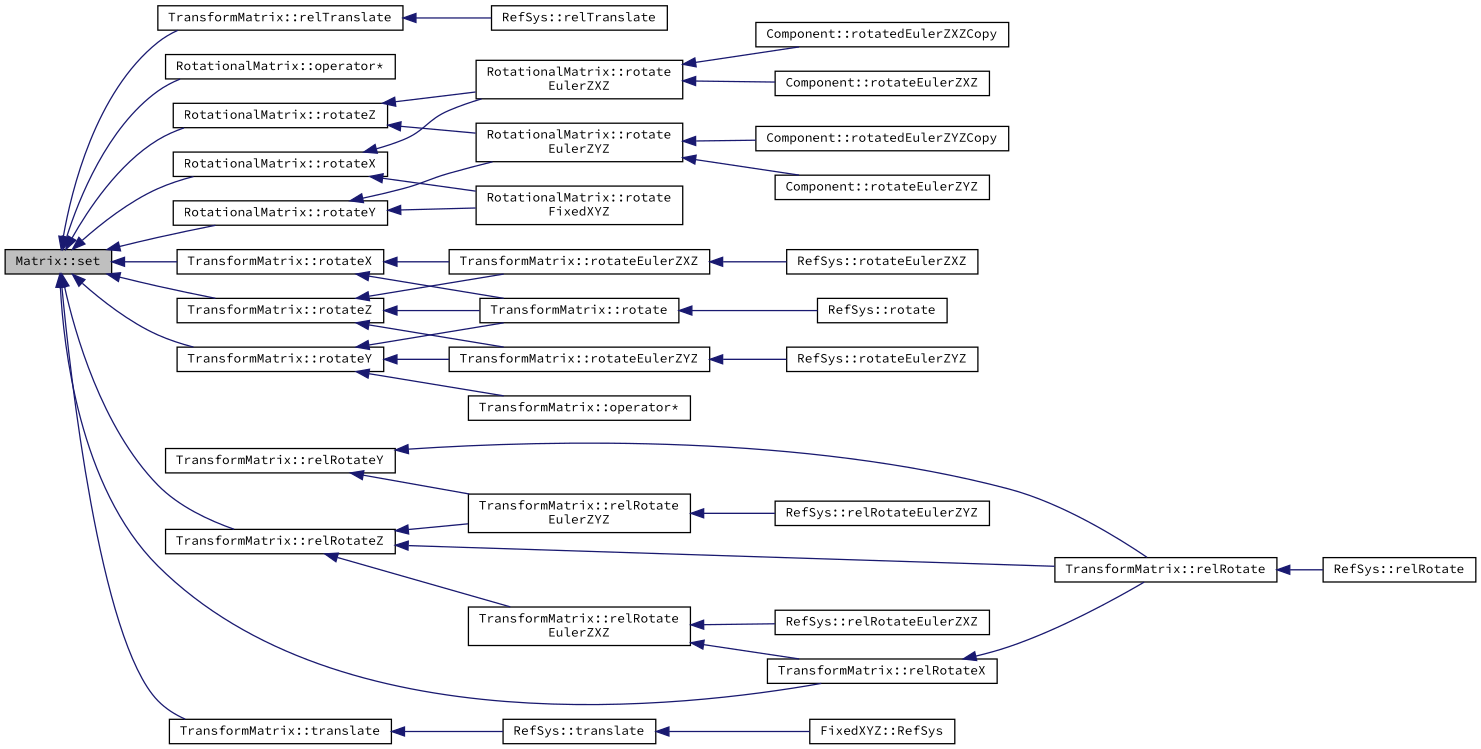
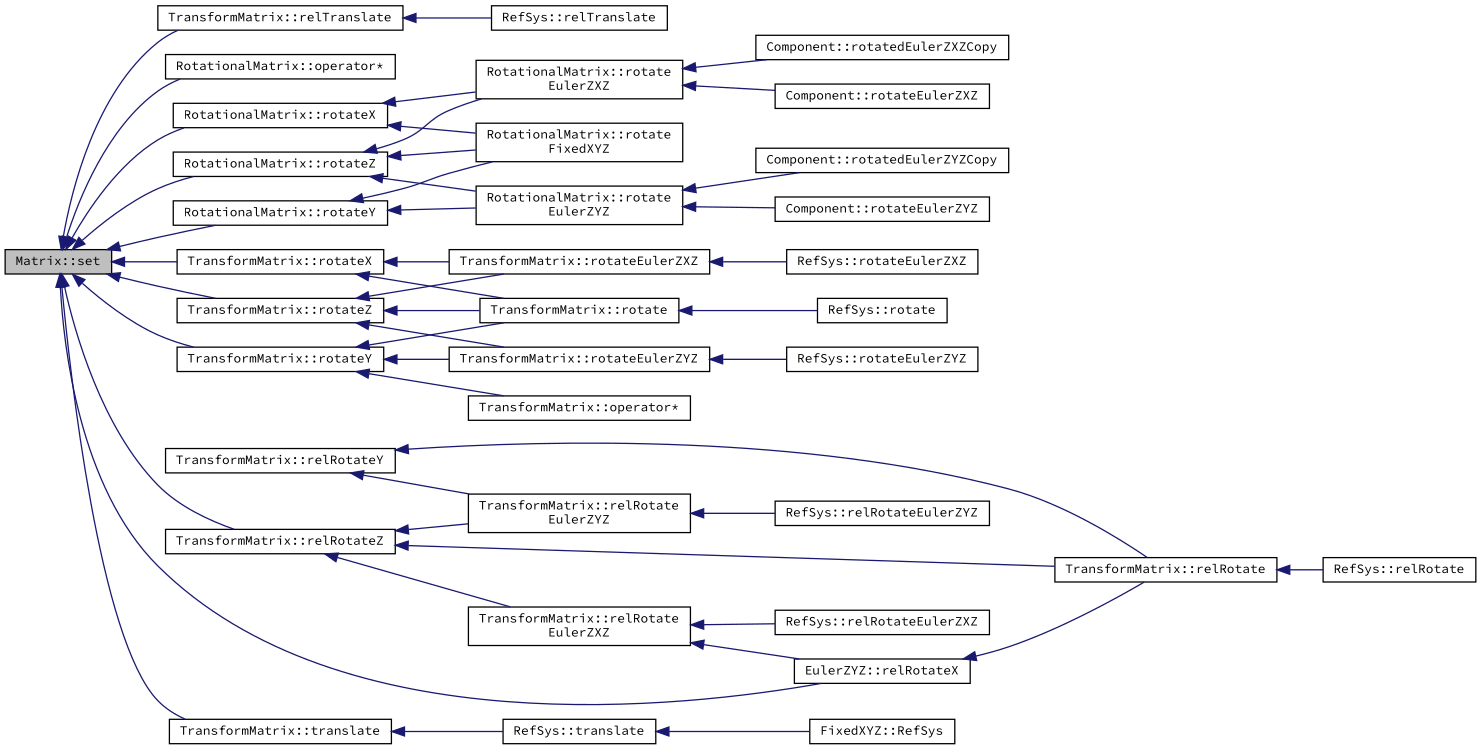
none -> (438, 153)
(882, 671) -> (882, 671)
